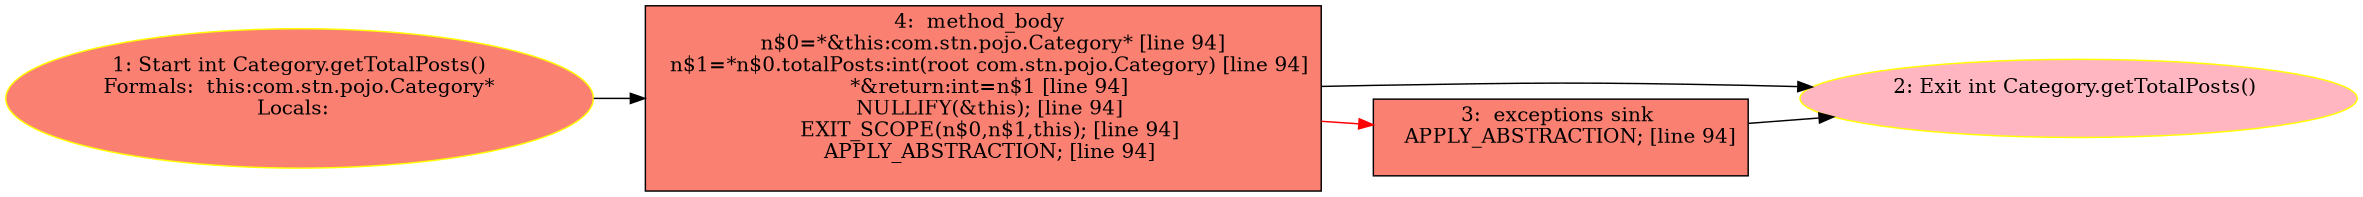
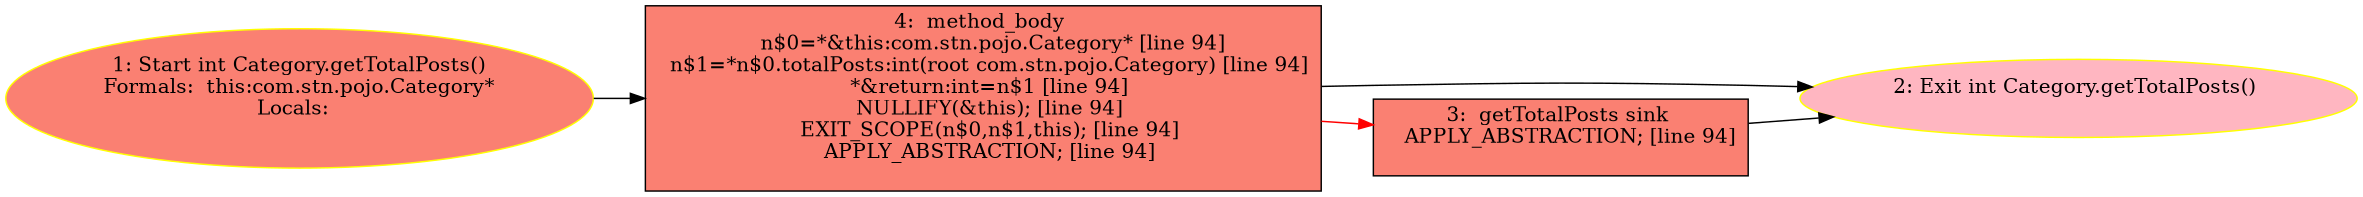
(1561, 137) -> (1561, 137)
